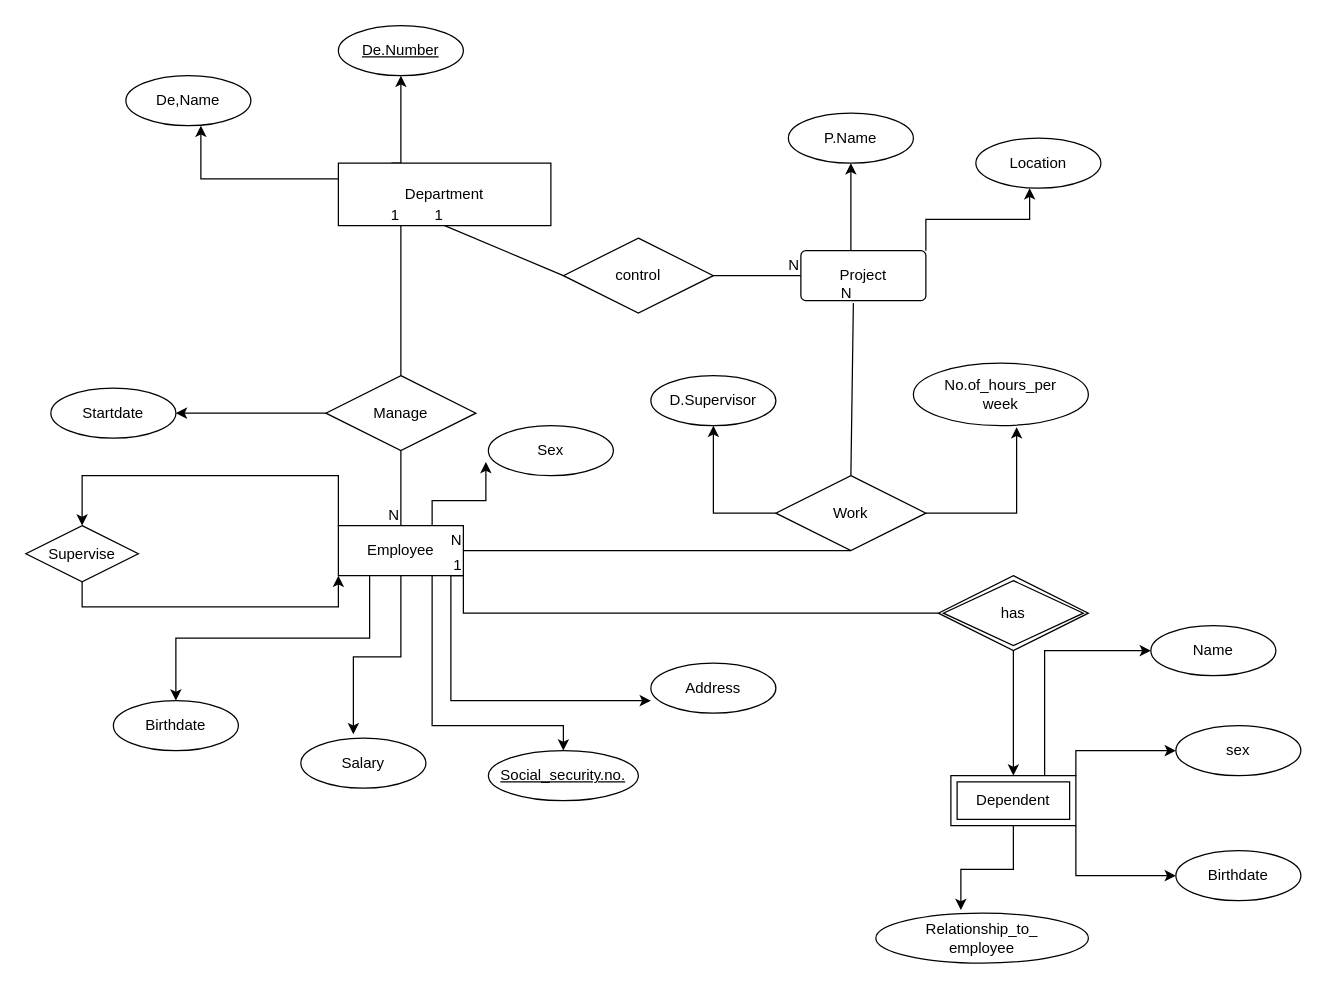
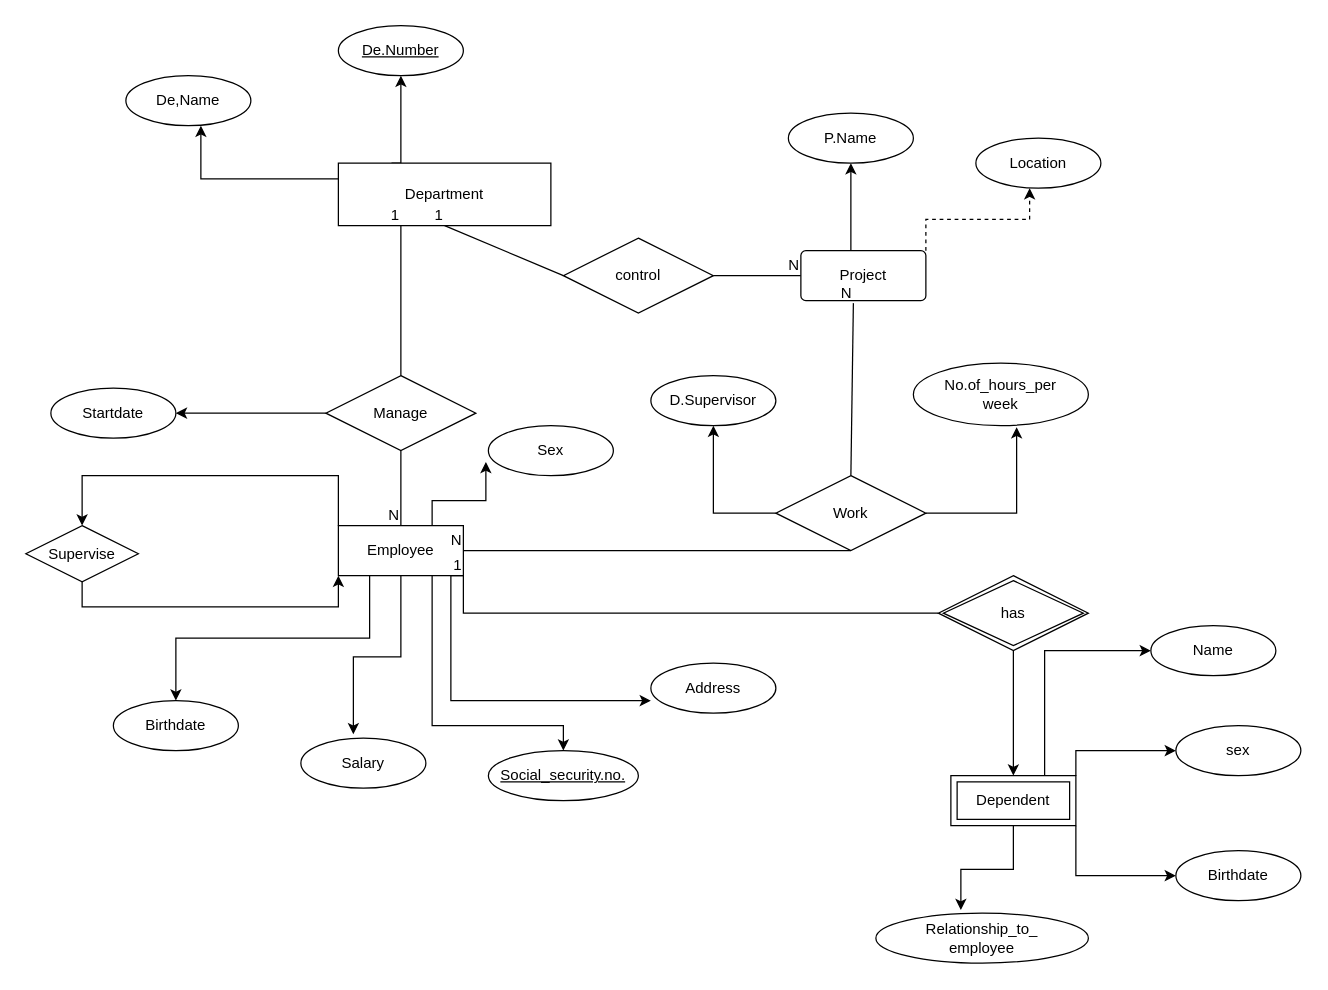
(975, 219) -> (975, 219)
